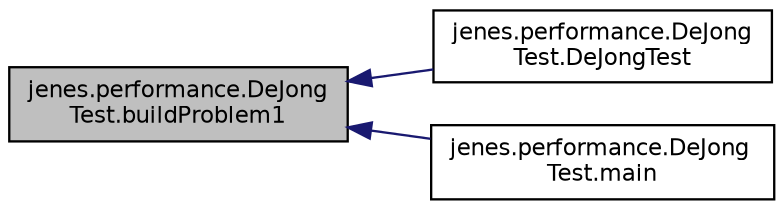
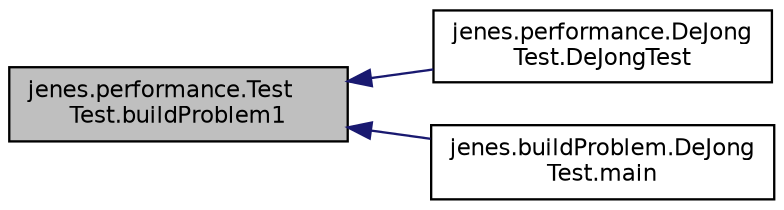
(178, 104) -> (178, 104)
(603, 162) -> (603, 162)
